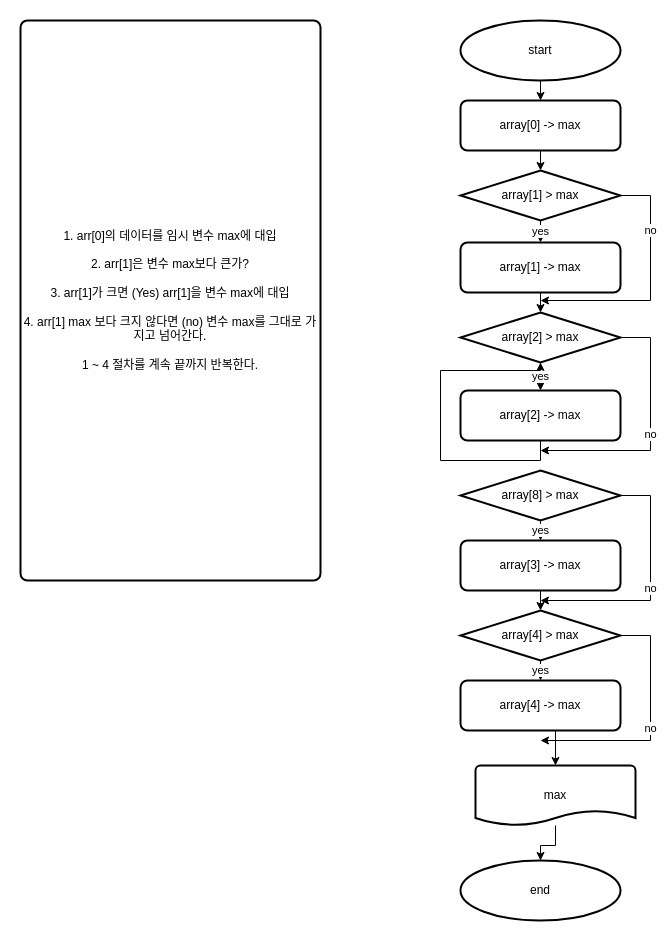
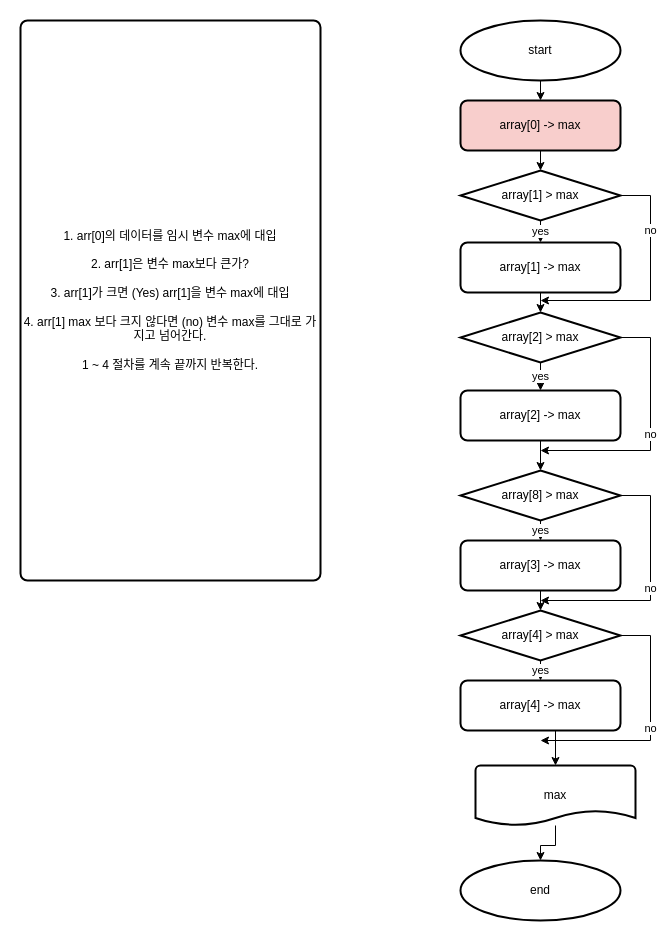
(541, 126) -> (541, 126)
(441, 419) -> (541, 461)
